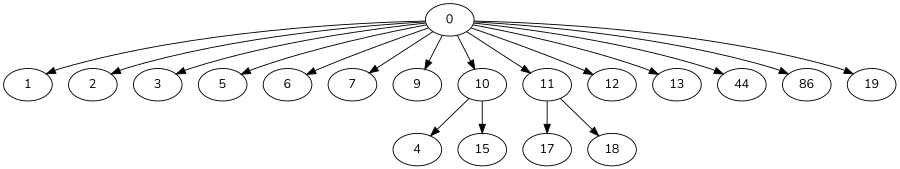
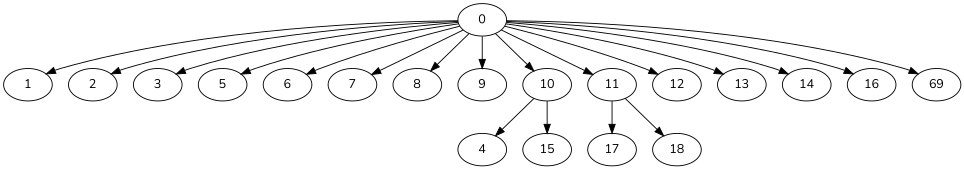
none -> (417, 85)
(742, 85) -> (807, 85)
(807, 85) -> (872, 85)
(872, 85) -> (937, 85)
